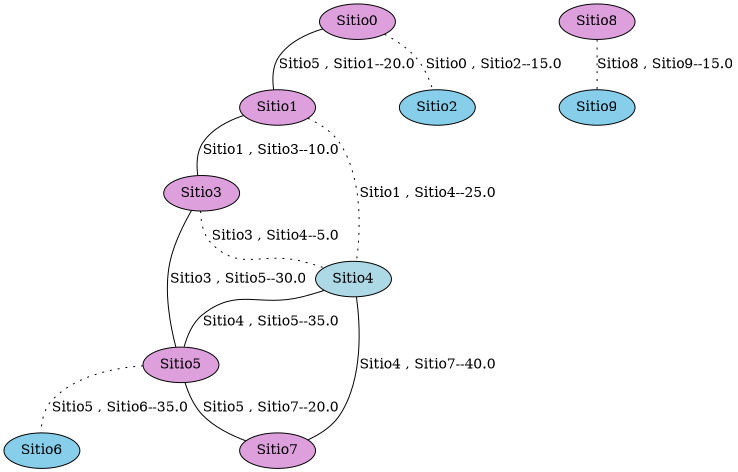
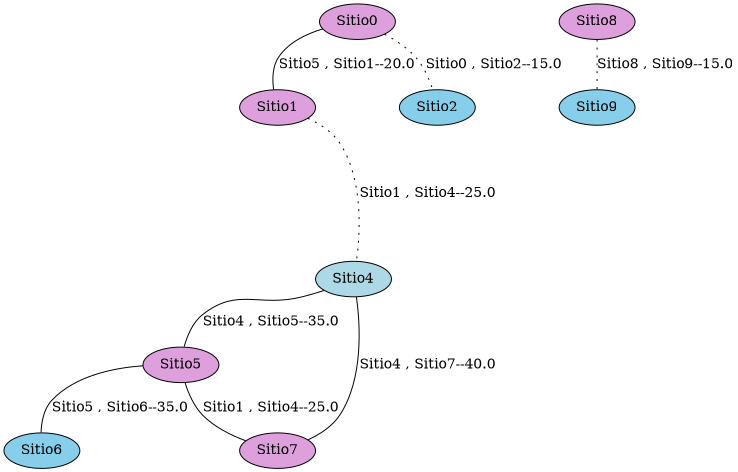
(202, 193) -> none
(78, 382) -> (78, 382)
(271, 408) -> (271, 408)
